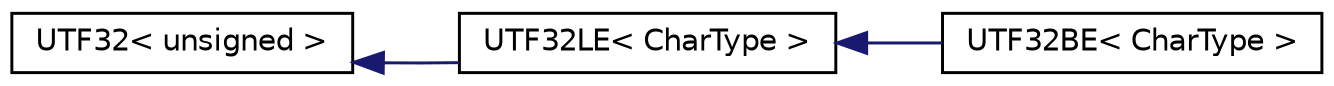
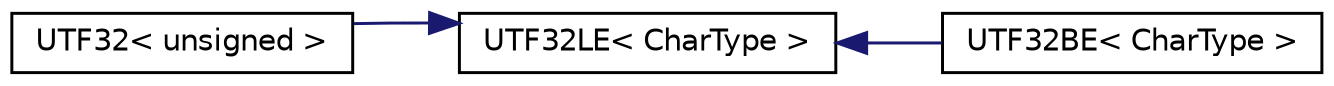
(422, 63) -> (392, 23)
